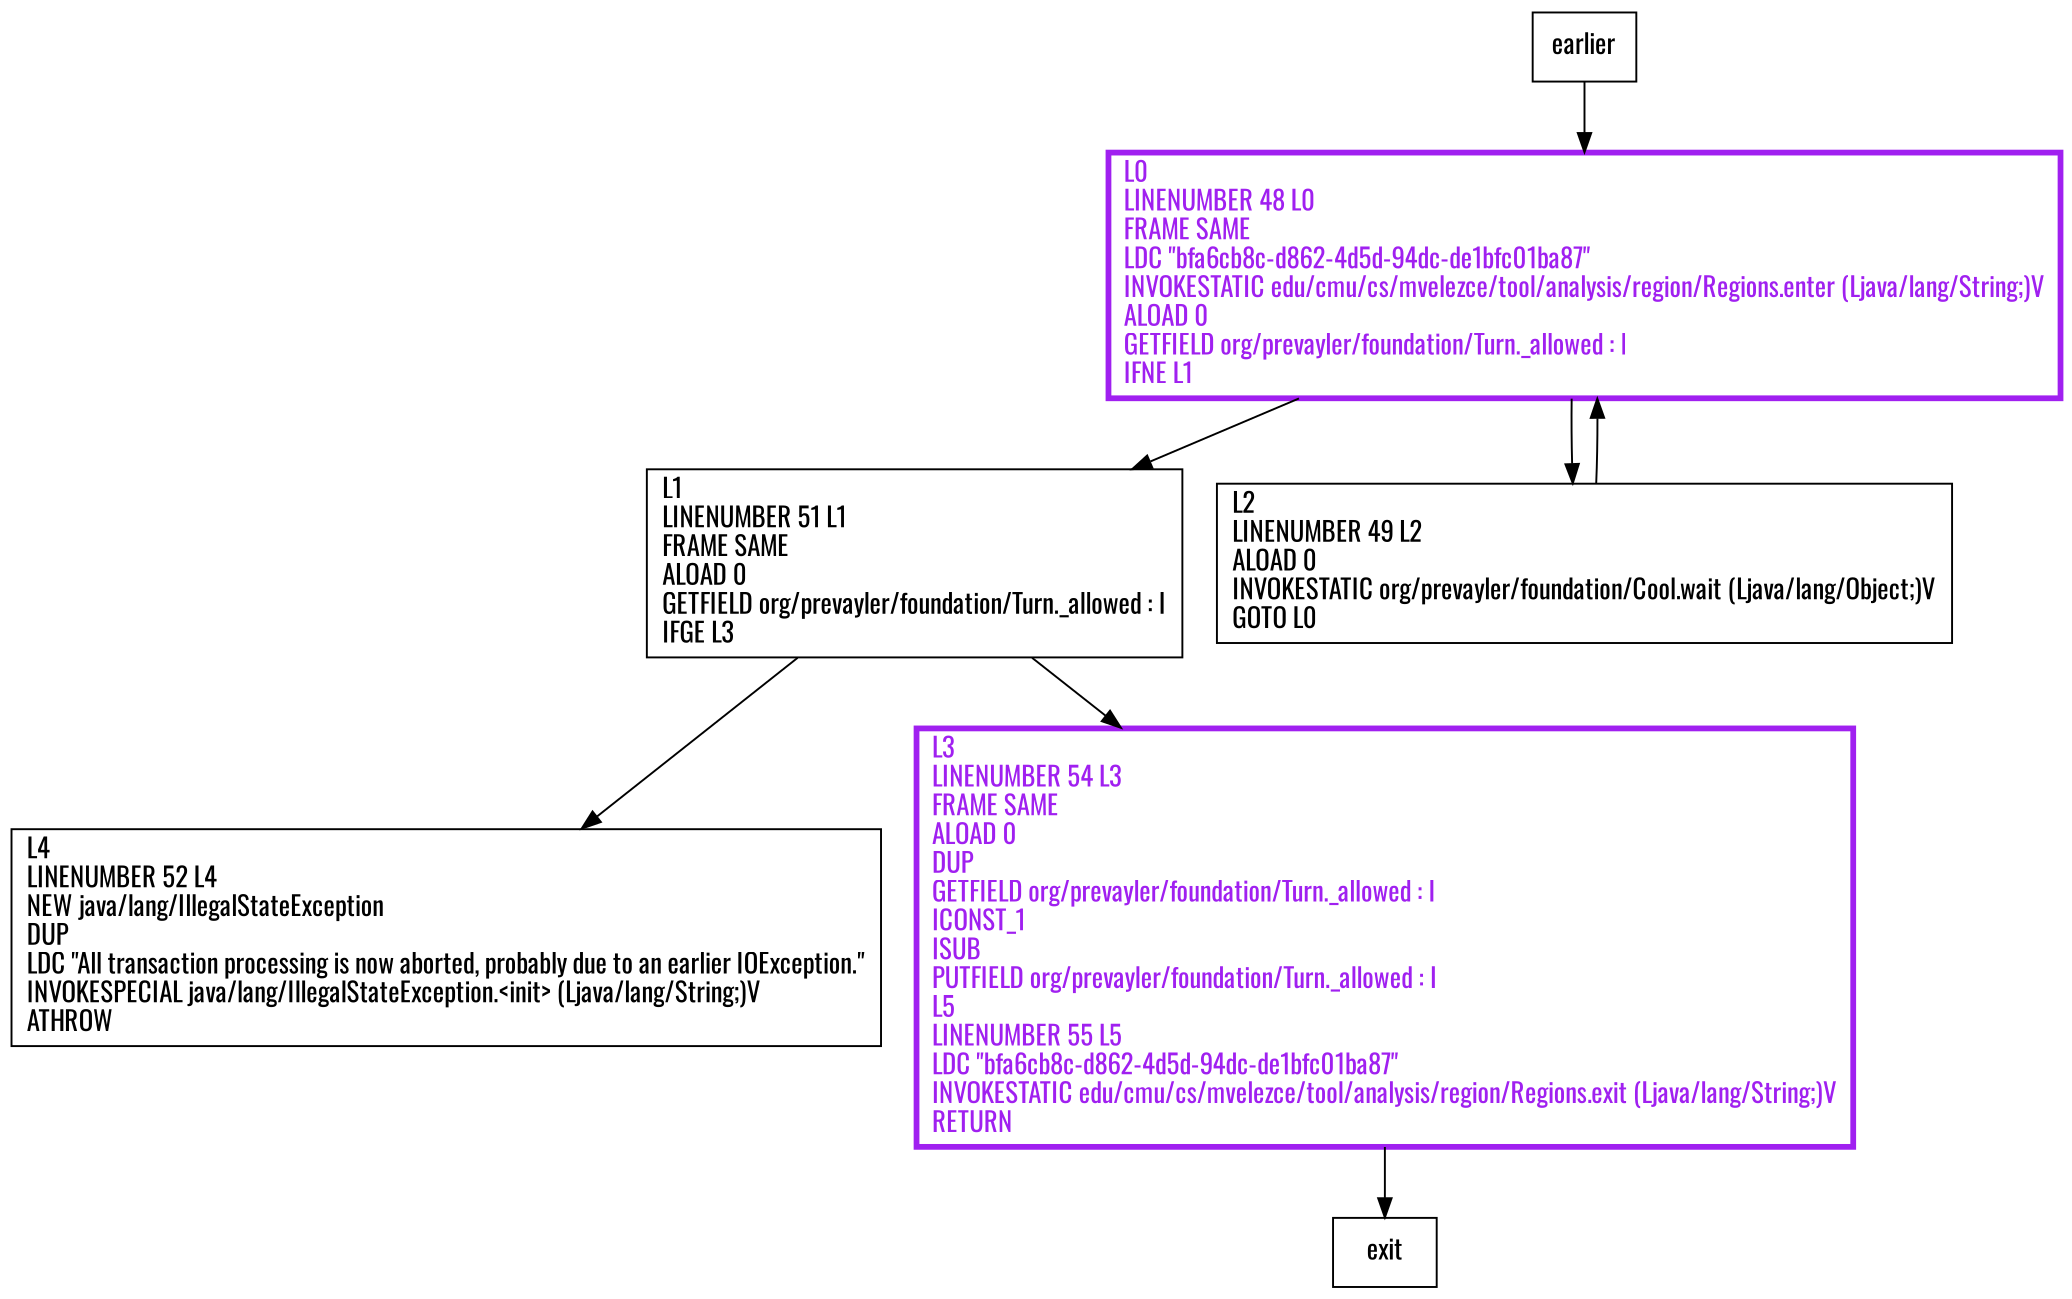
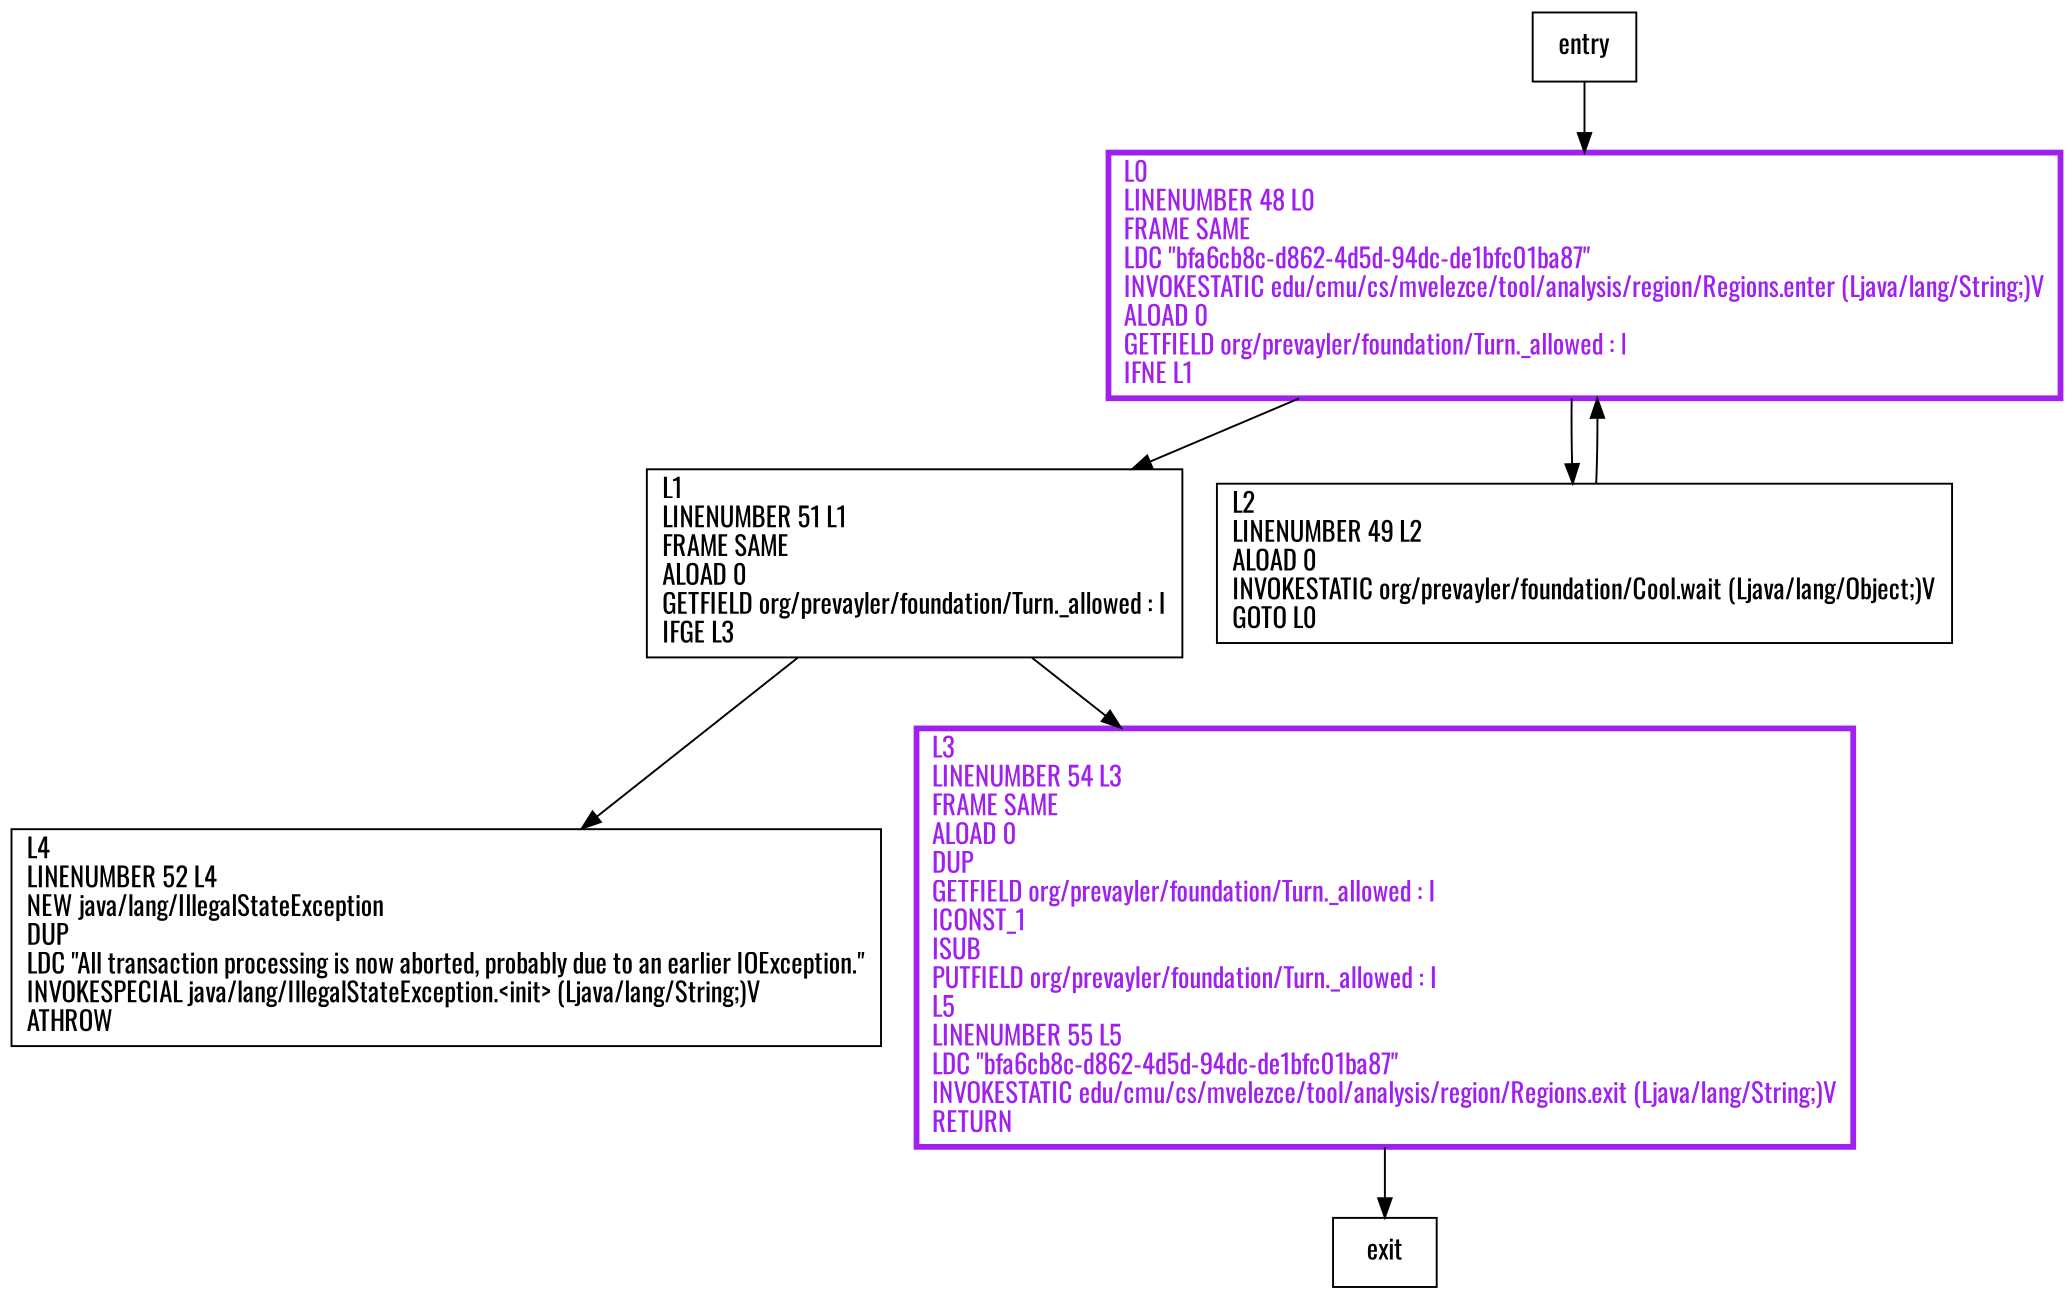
(1585, 47) -> (1585, 47)
